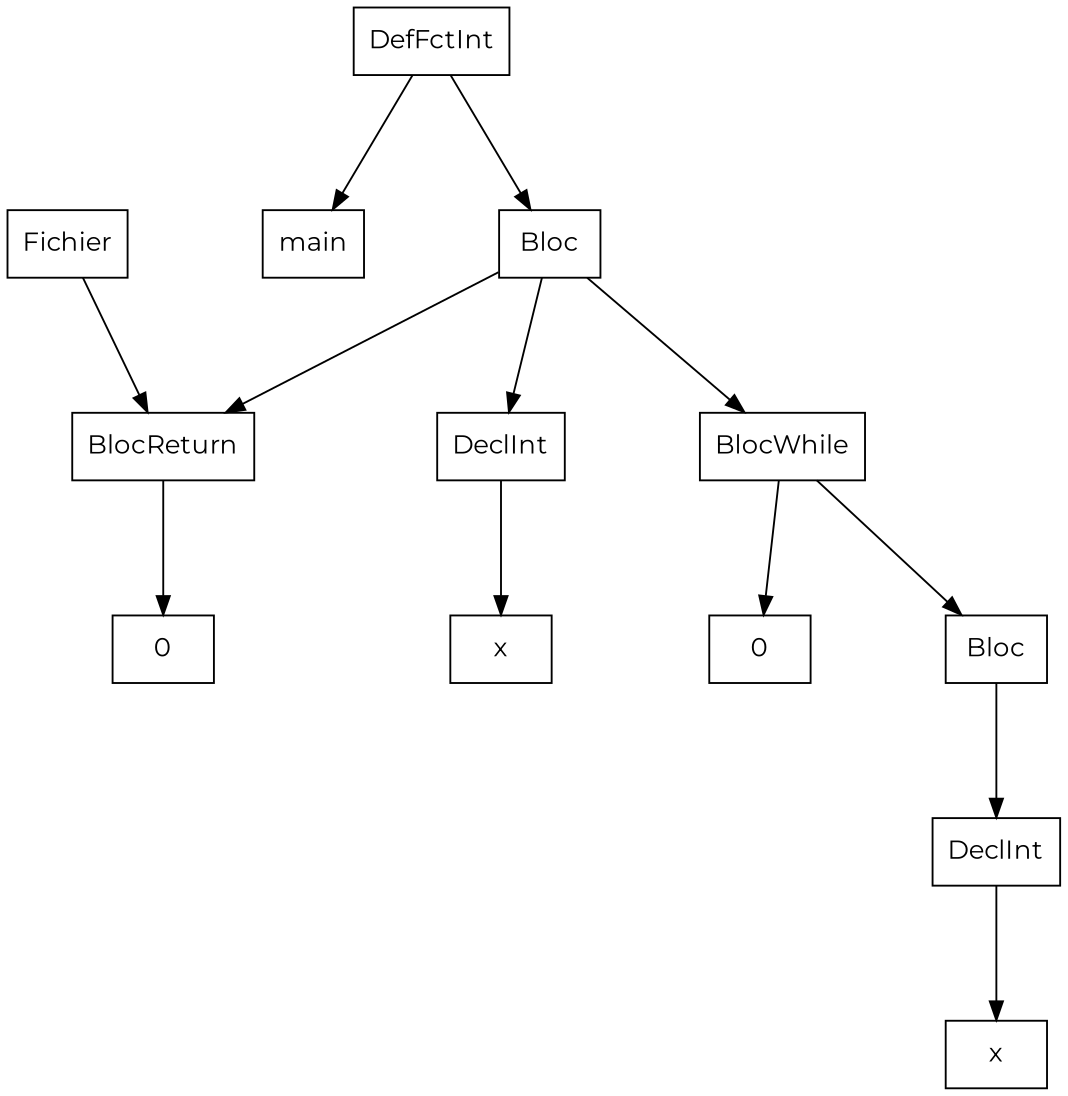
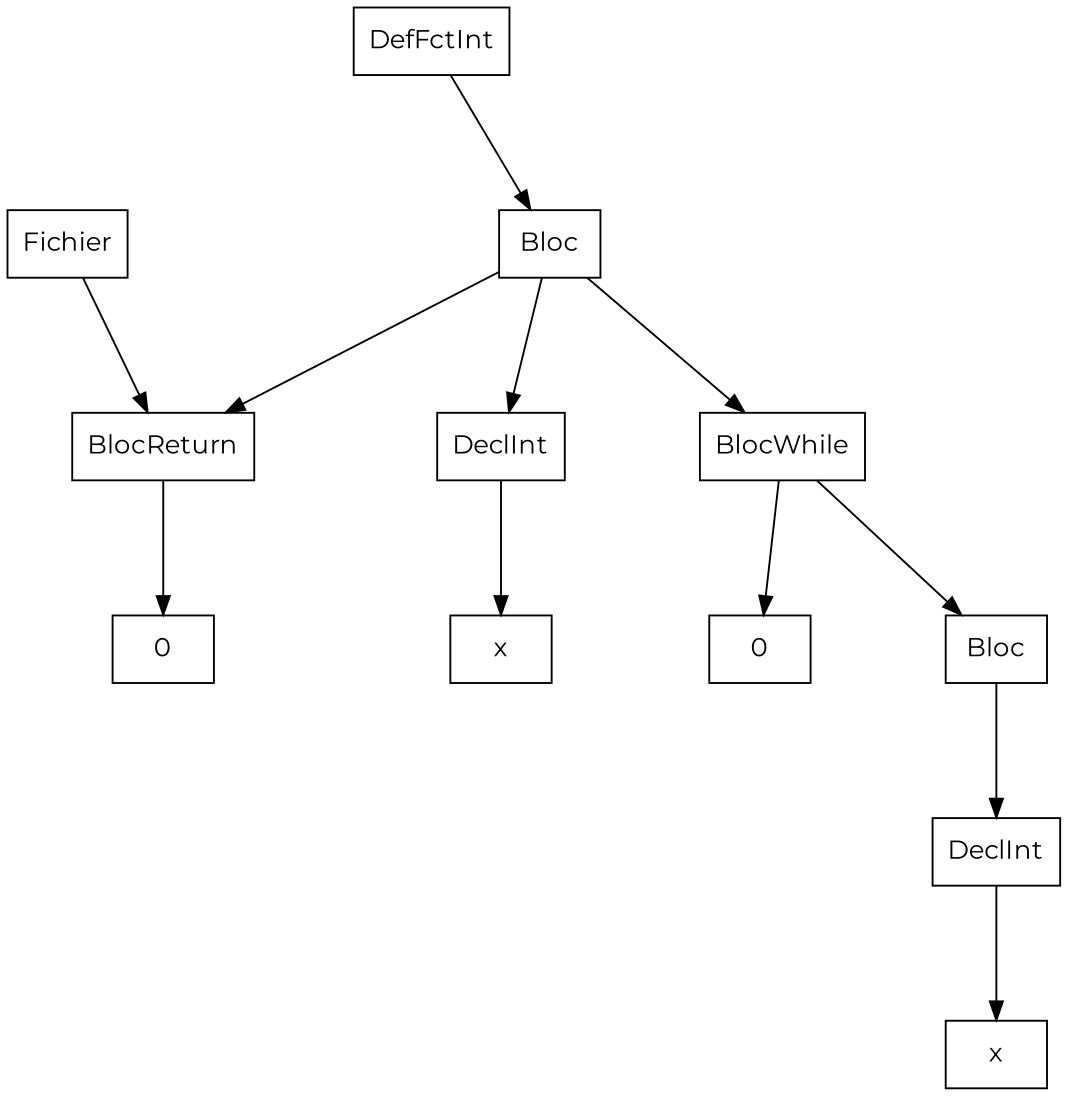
(313, 244) -> none
